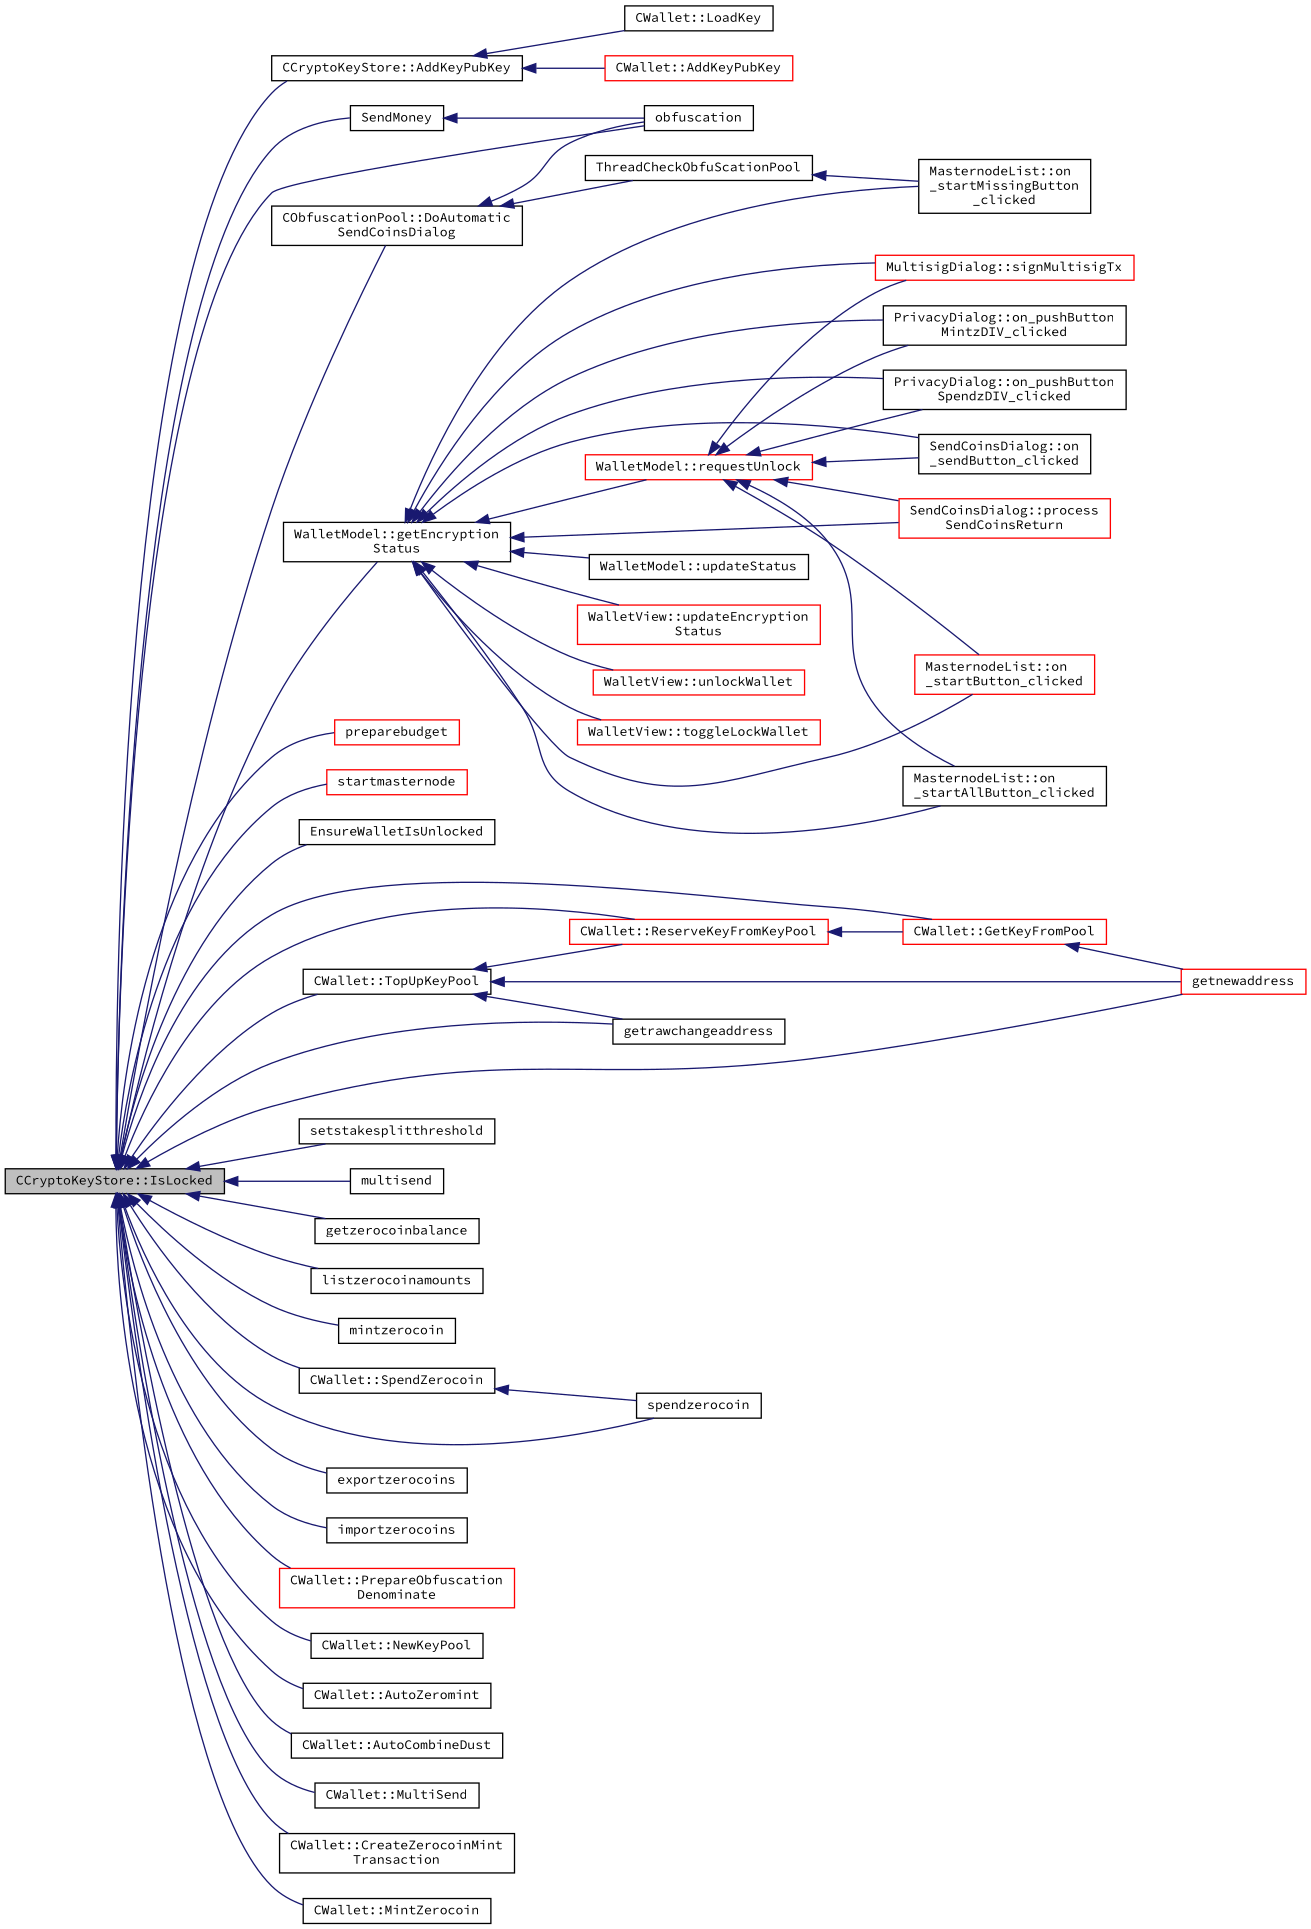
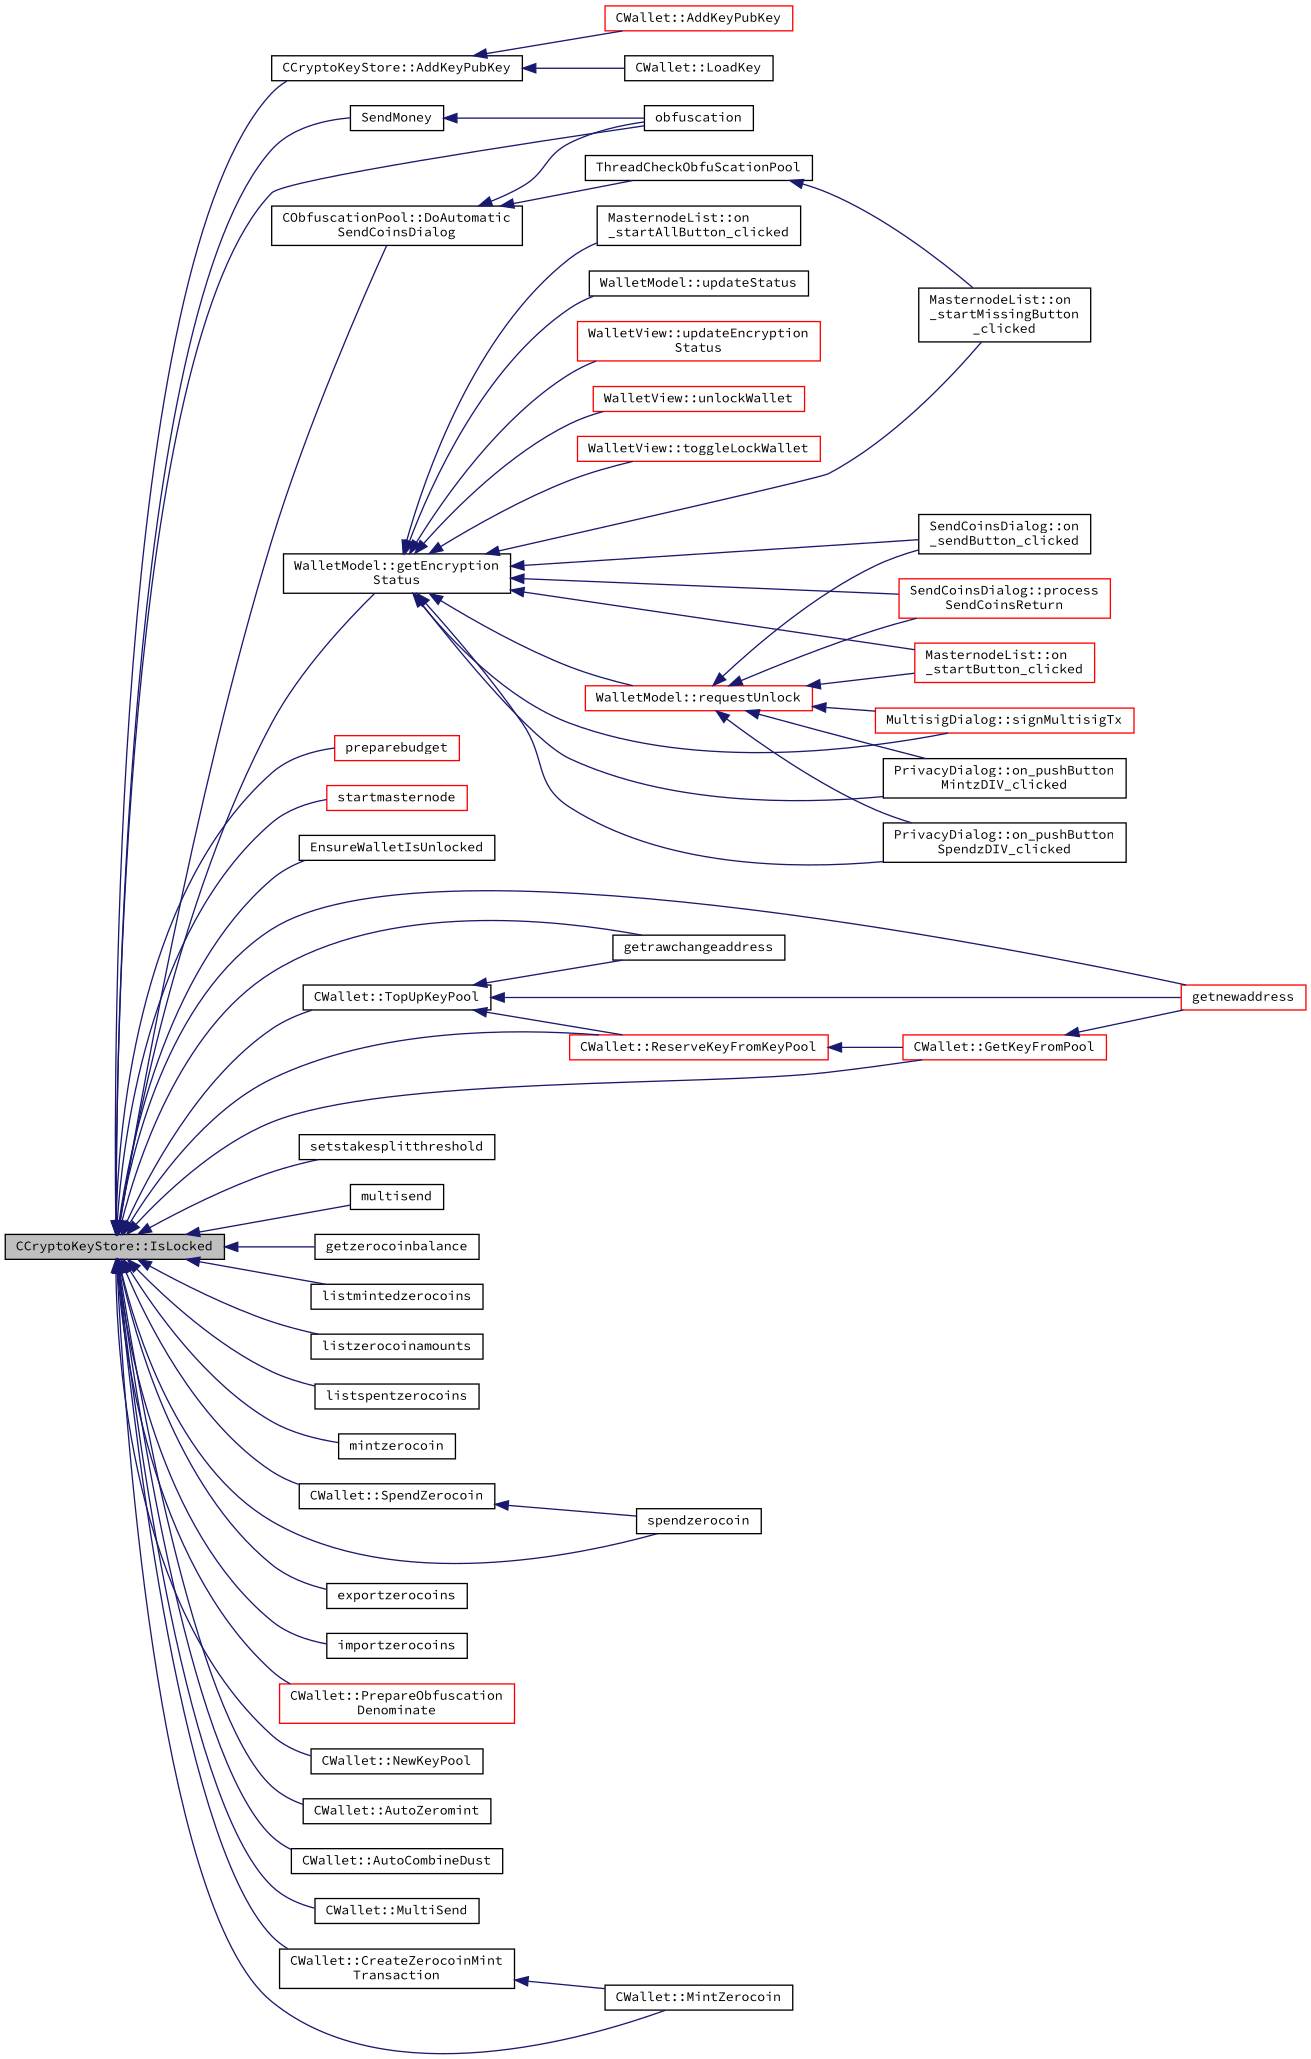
(852, 625) -> none
none -> (397, 1297)
none -> (397, 1397)
none -> (567, 1985)
